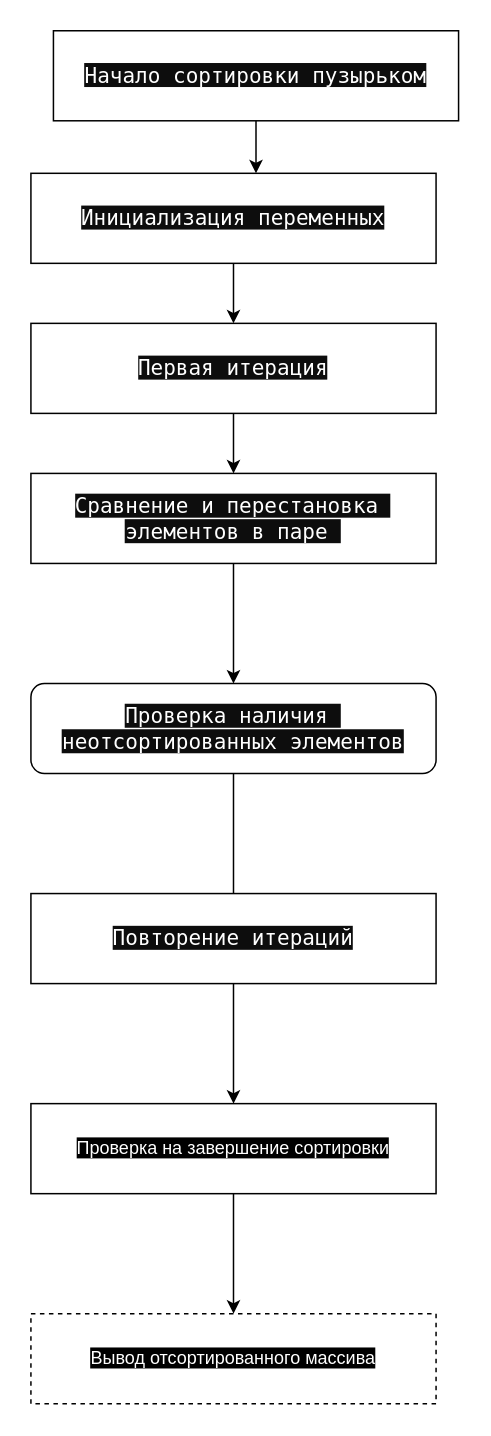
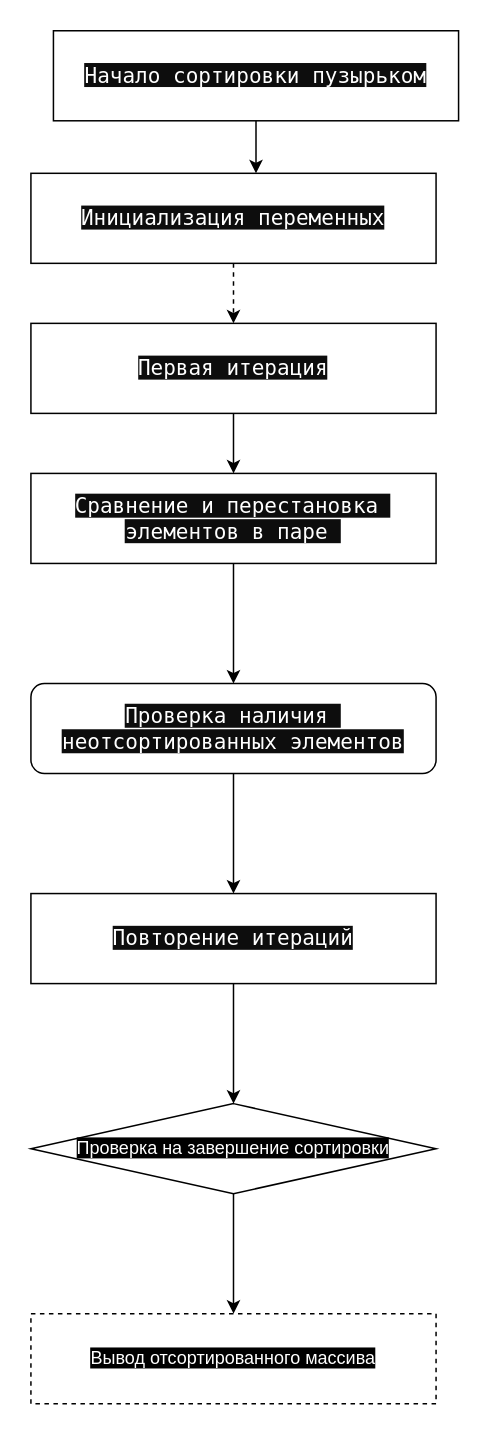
(233, 287) -> (233, 287)
(233, 886) -> (233, 882)
(233, 1148) -> (233, 1148)
